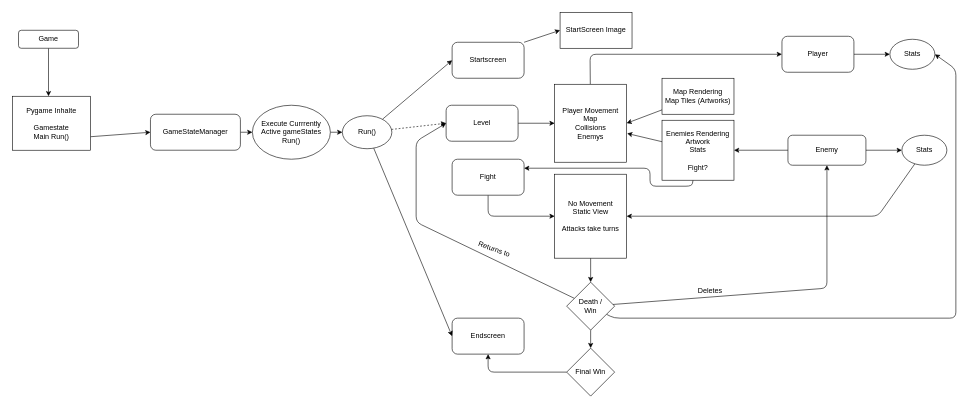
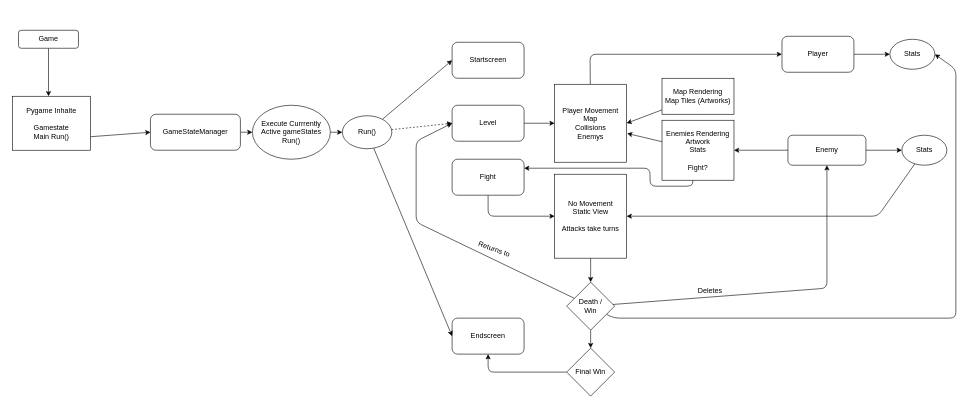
(596, 30) -> none
(540, 37) -> none
(482, 123) -> (488, 123)
